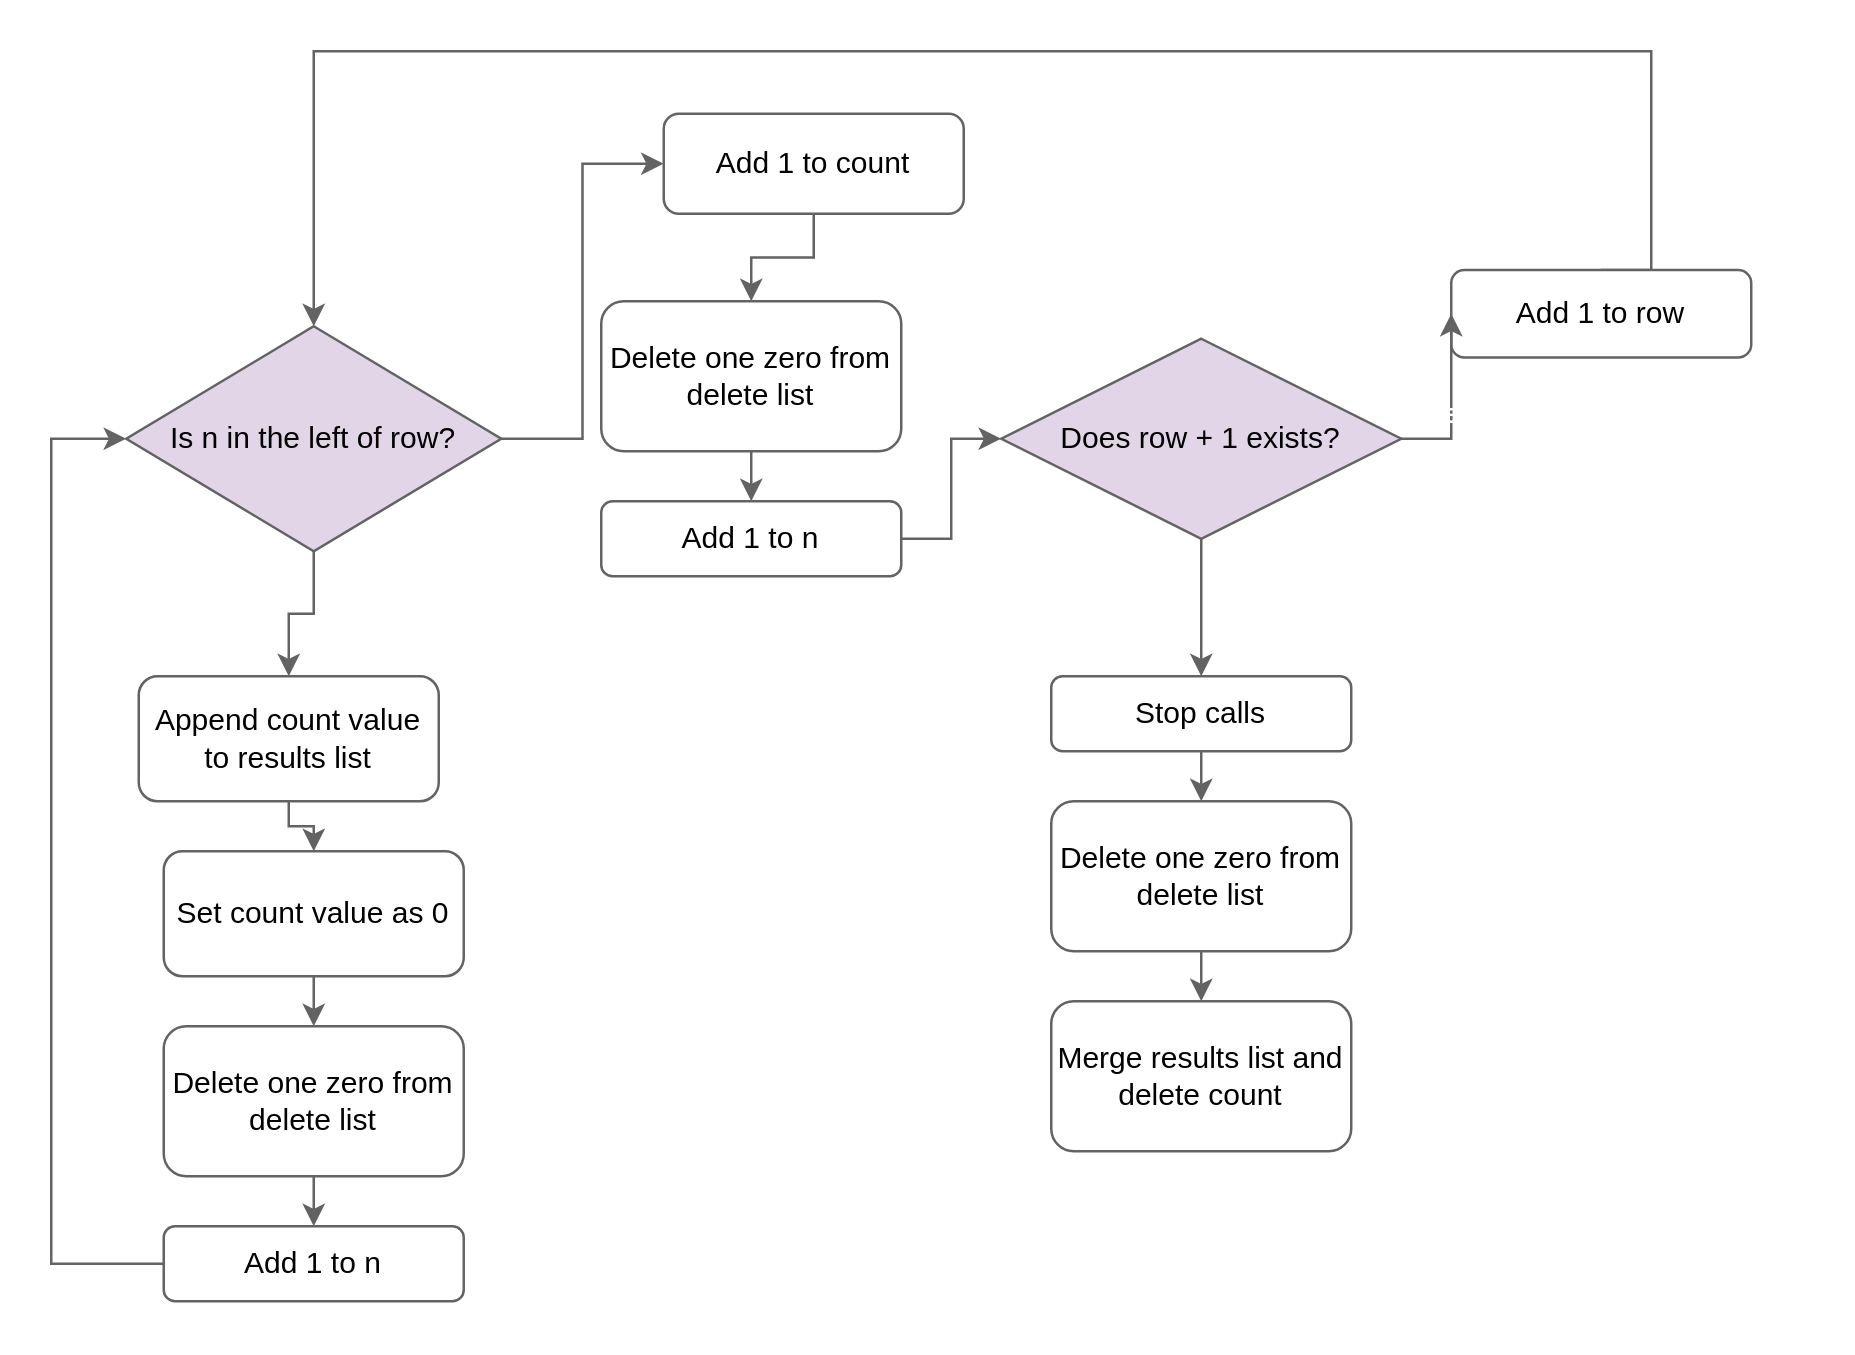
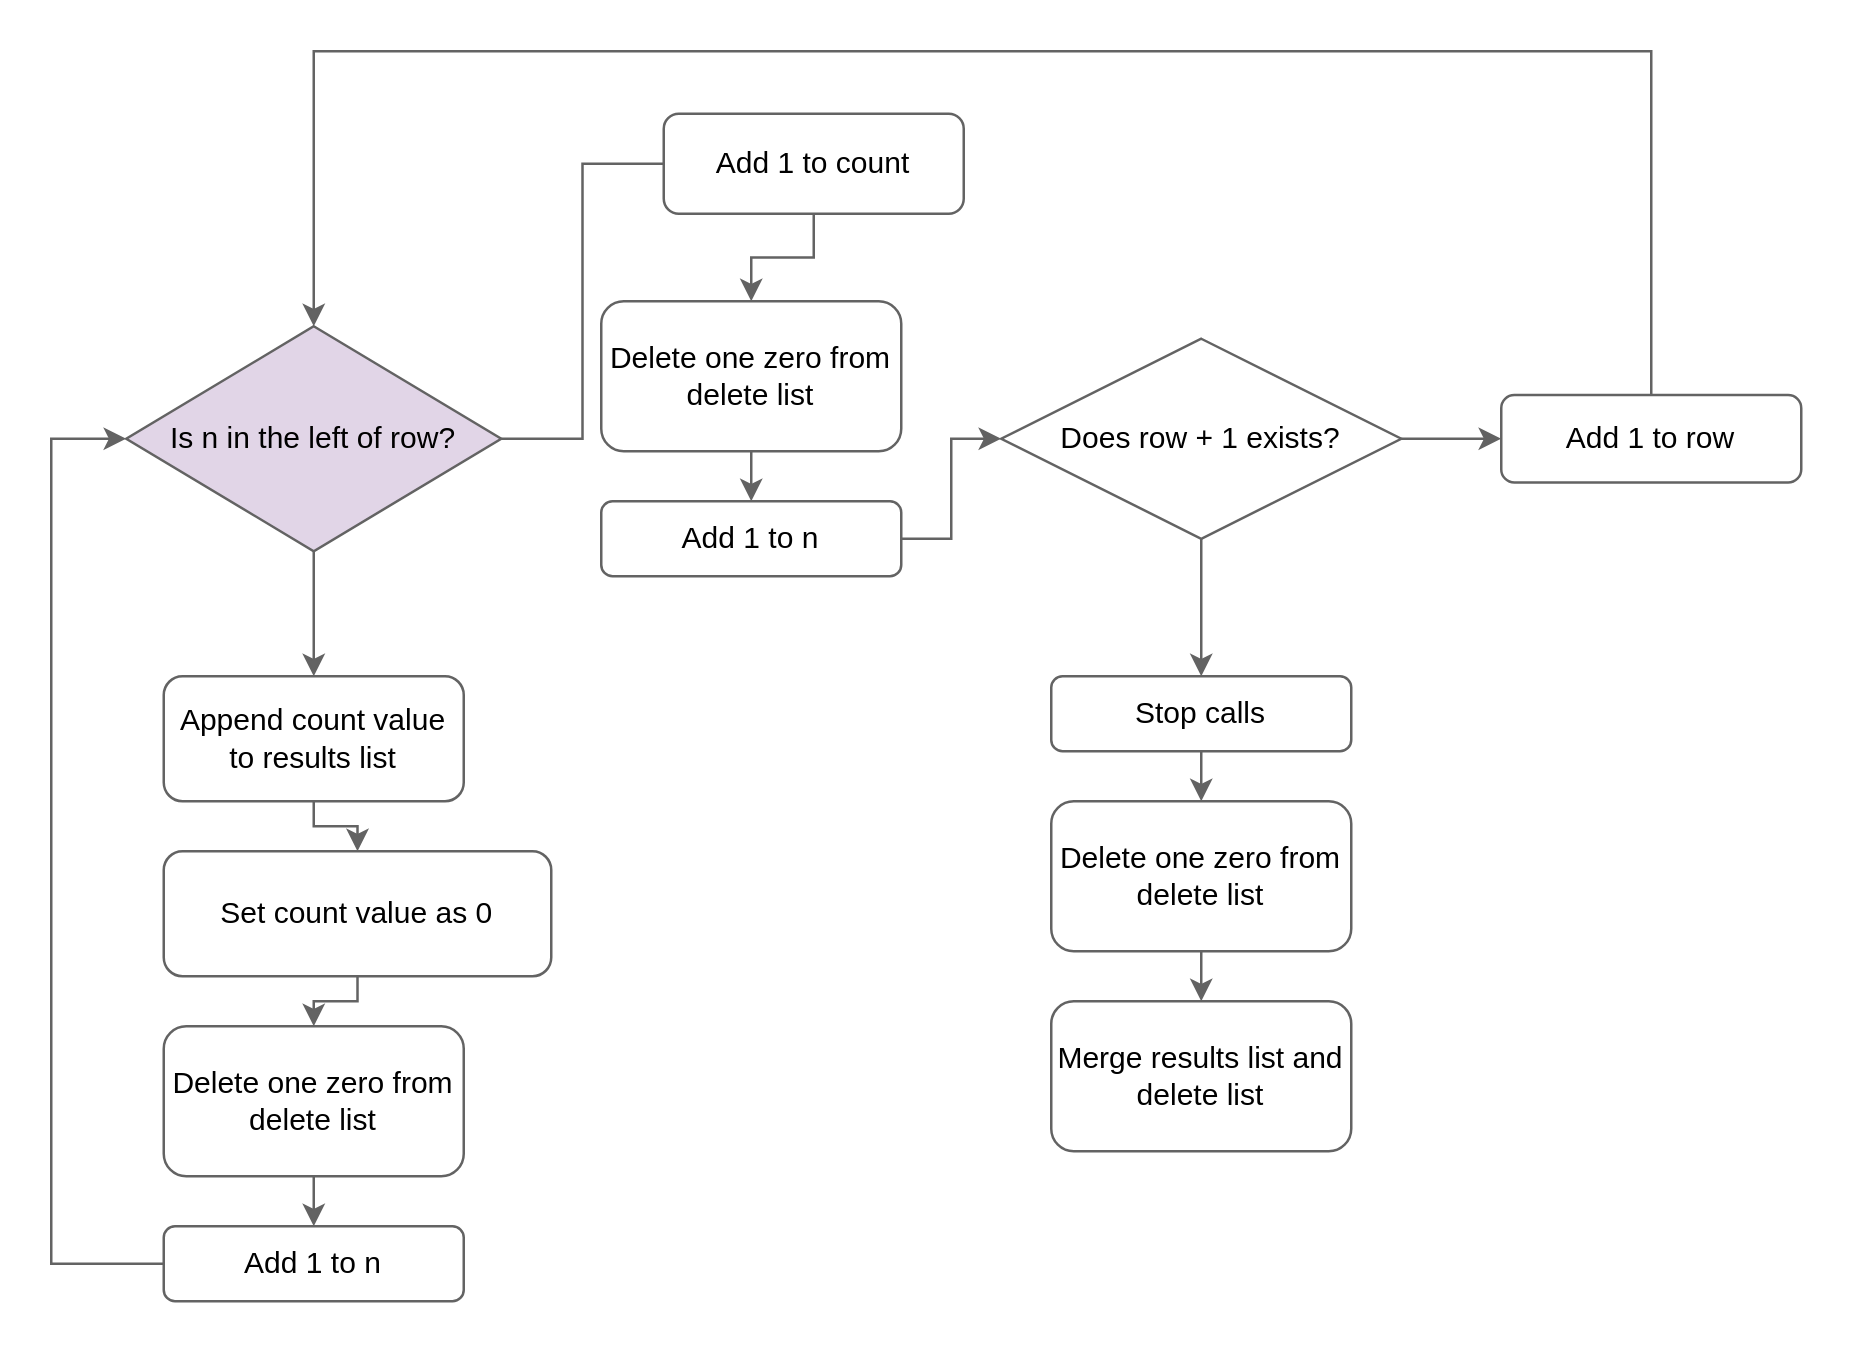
(645, 164) -> (652, 164)
(1601, 314) -> (1651, 439)
(1201, 439) -> (1201, 439)
(289, 739) -> (314, 739)
(314, 914) -> (358, 914)
(1201, 1076) -> (1201, 1076)
